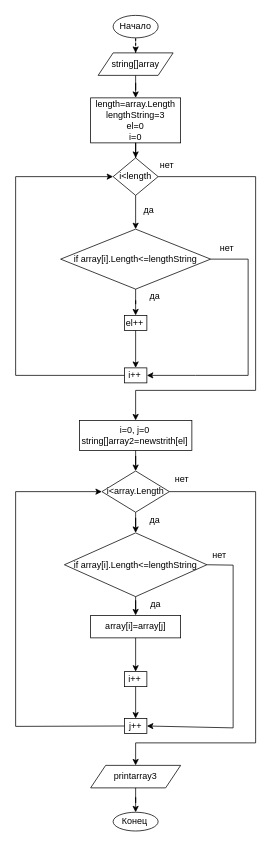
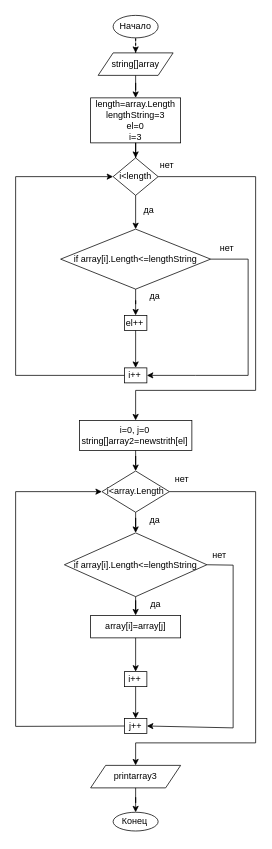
(135, 120) -> (135, 120)
